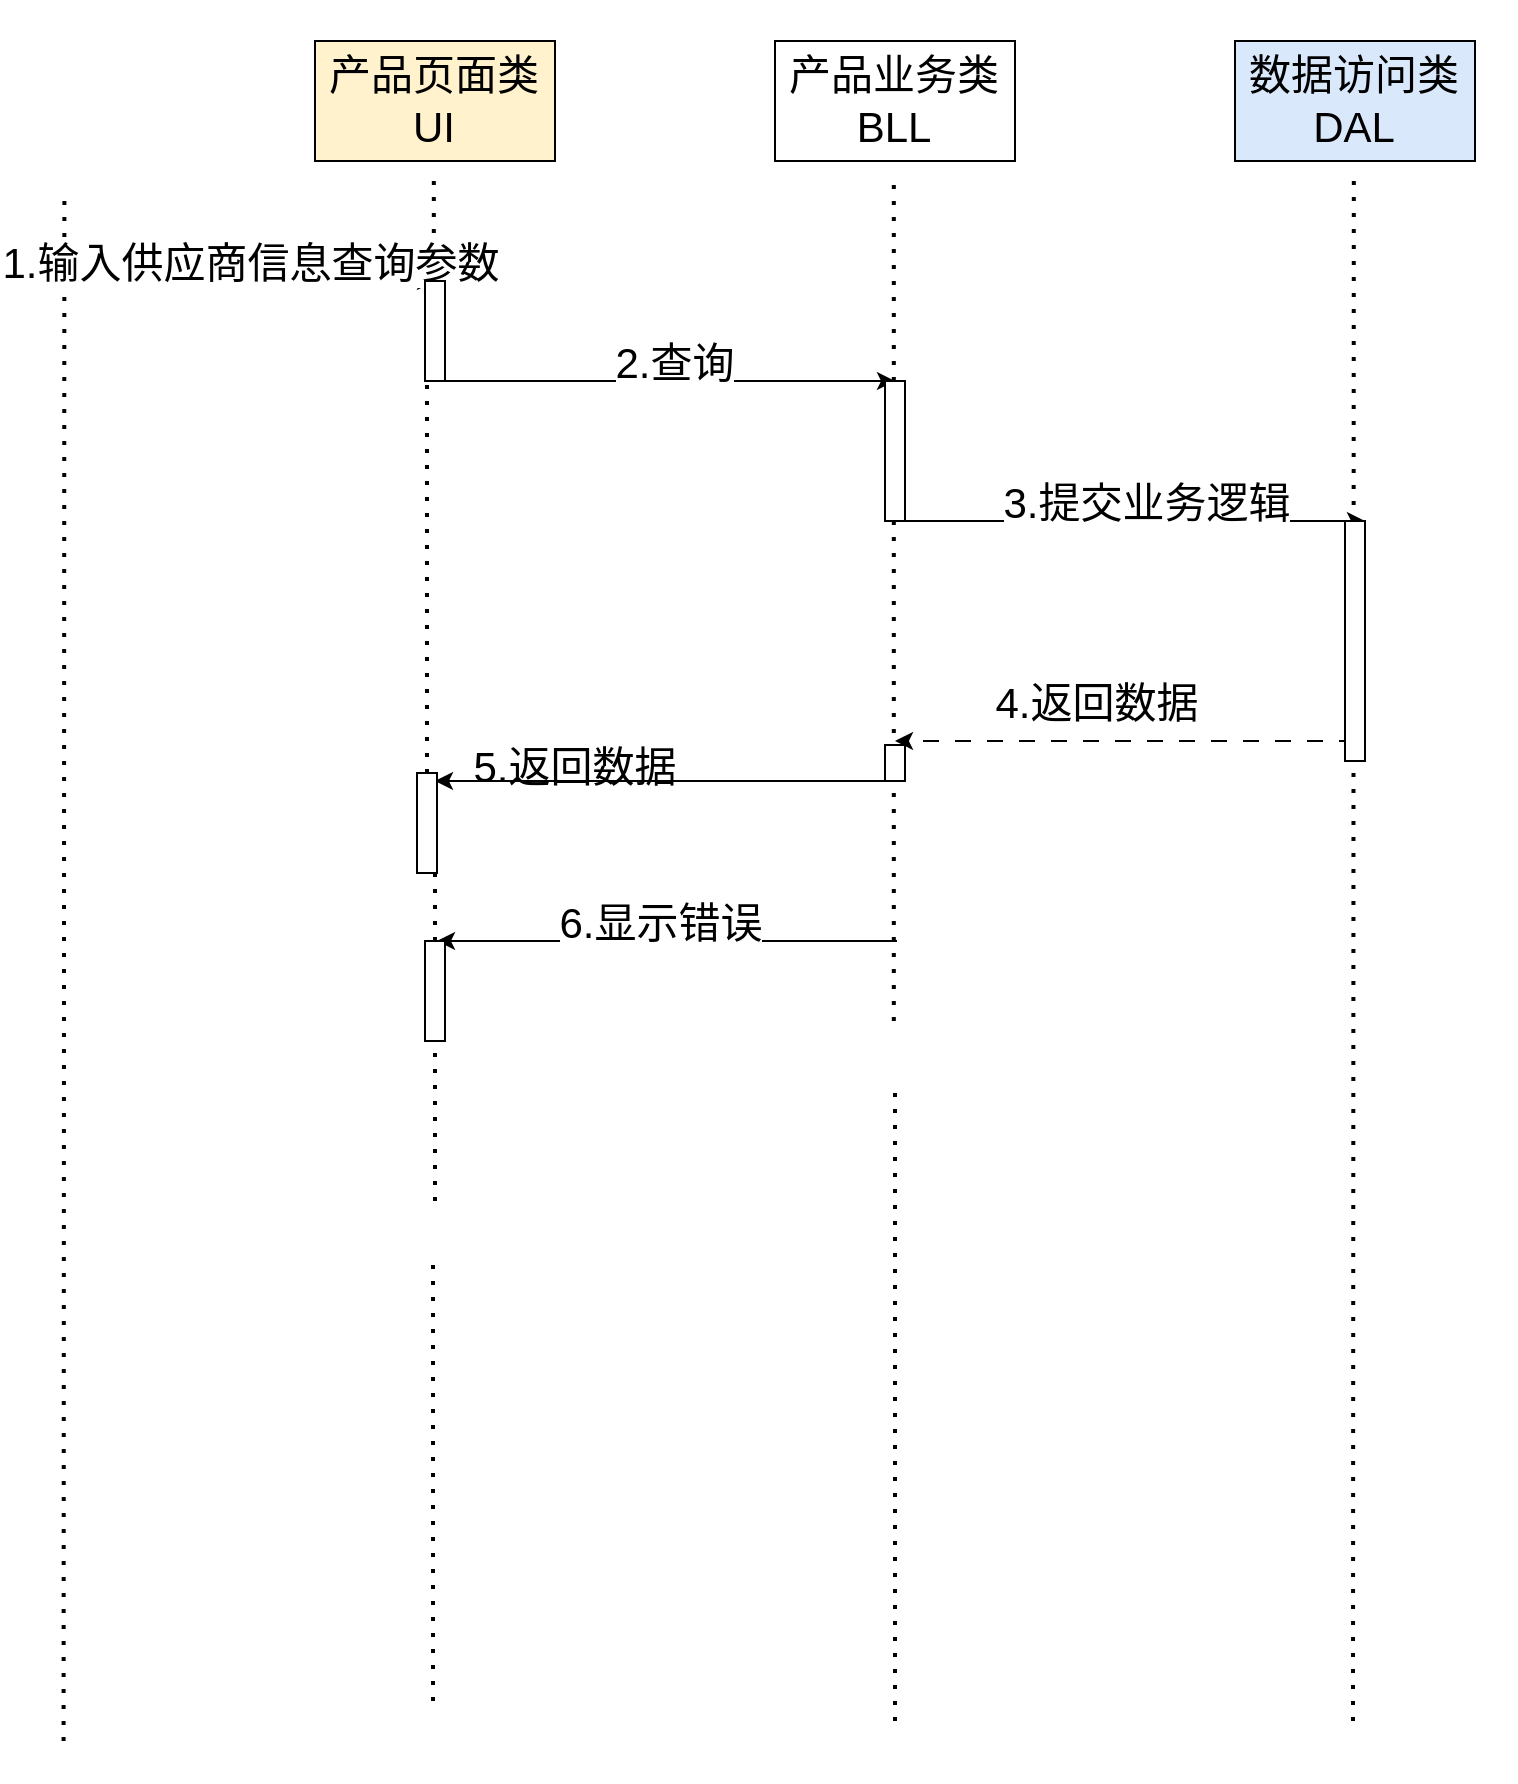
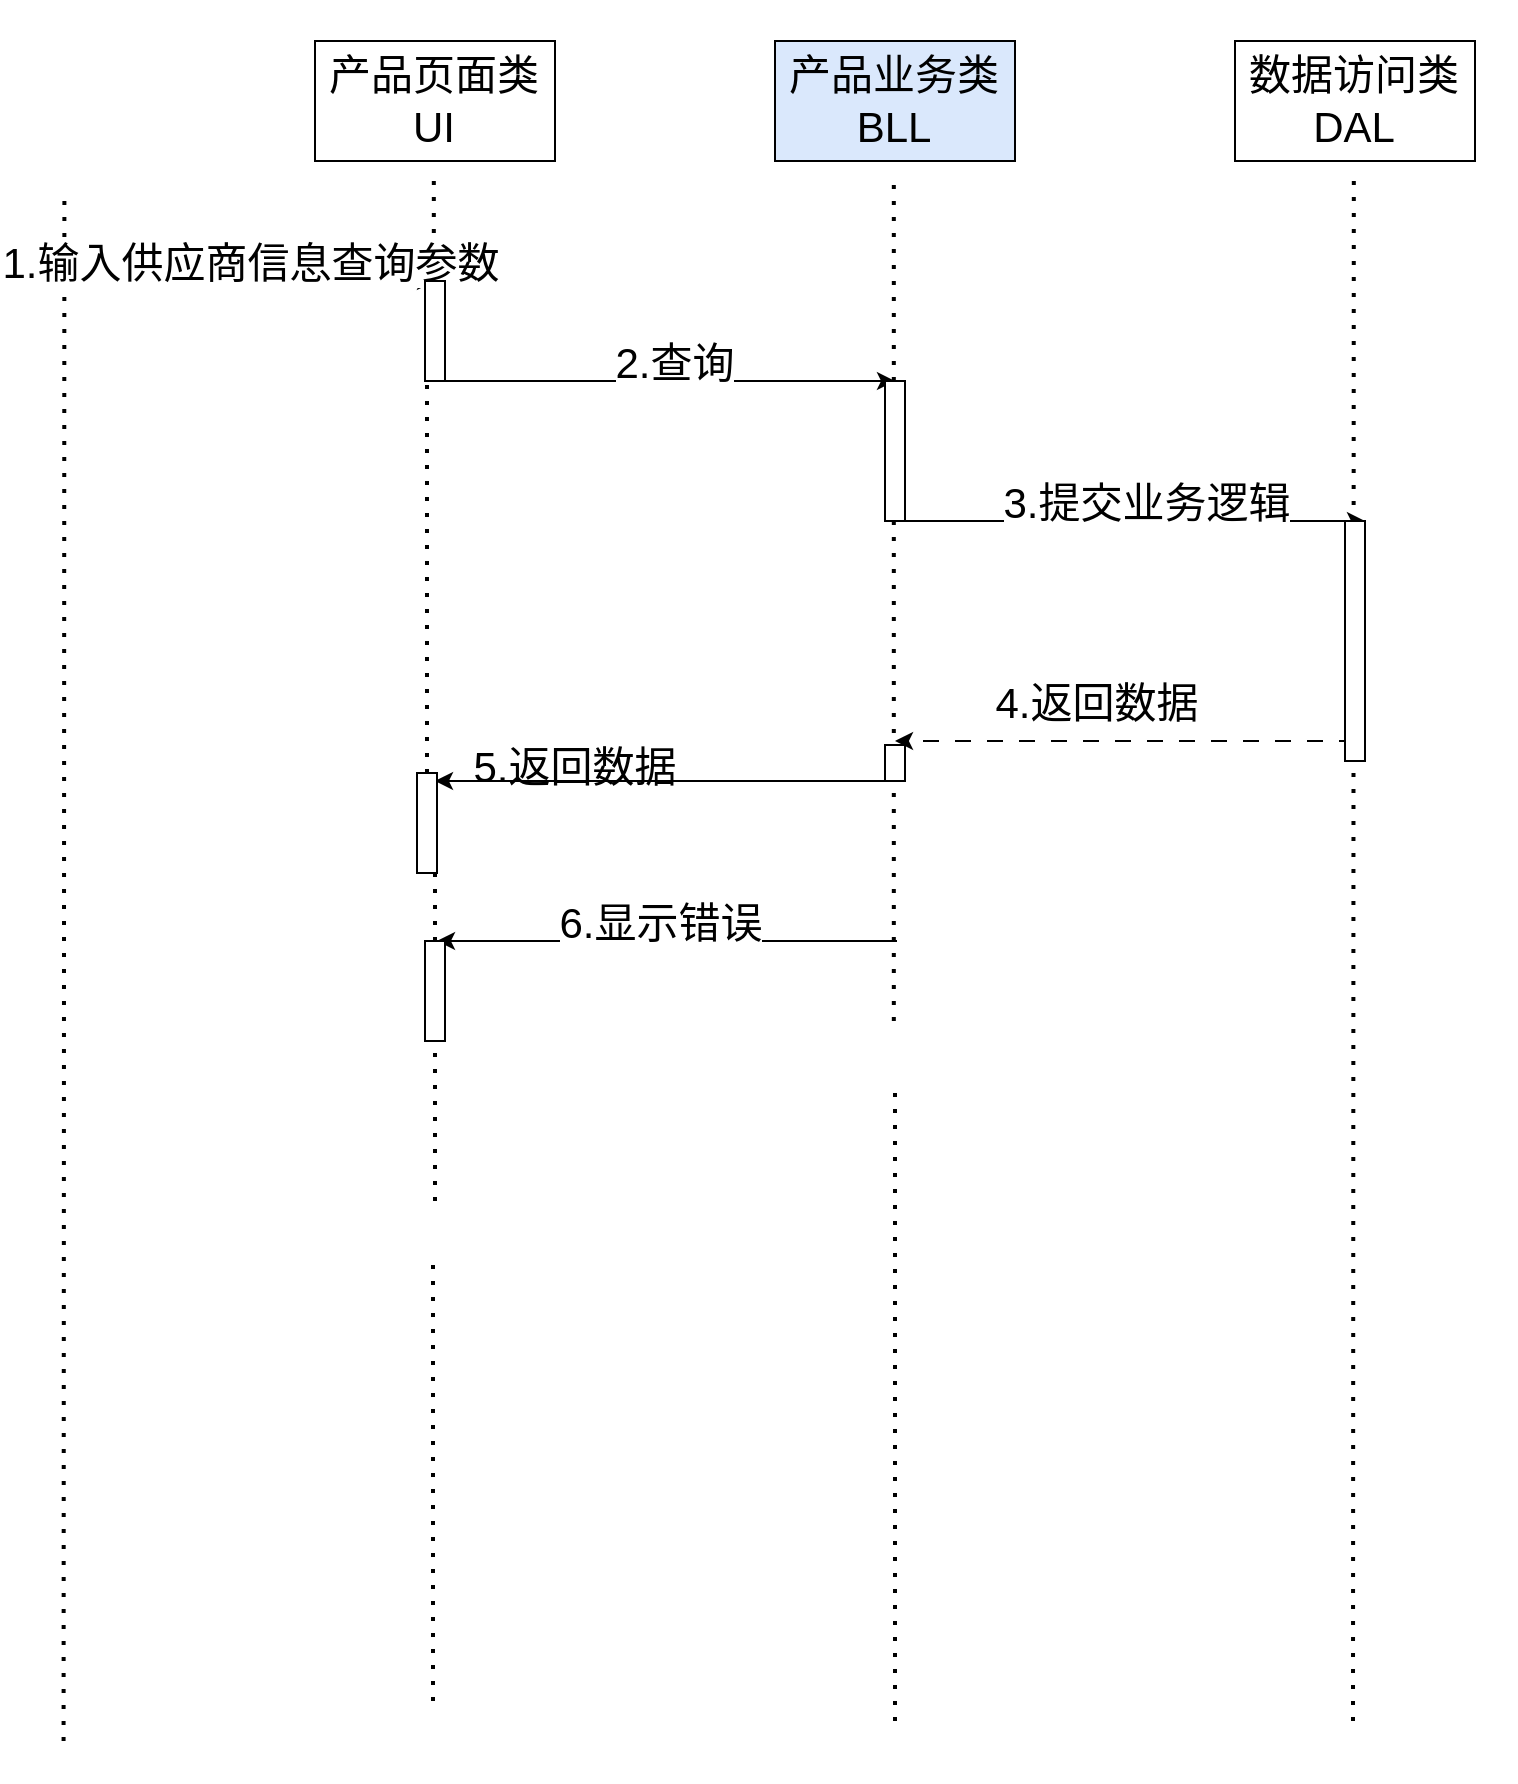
(435, 101) -> (435, 101)
(895, 101) -> (895, 101)
(1355, 101) -> (1355, 101)
